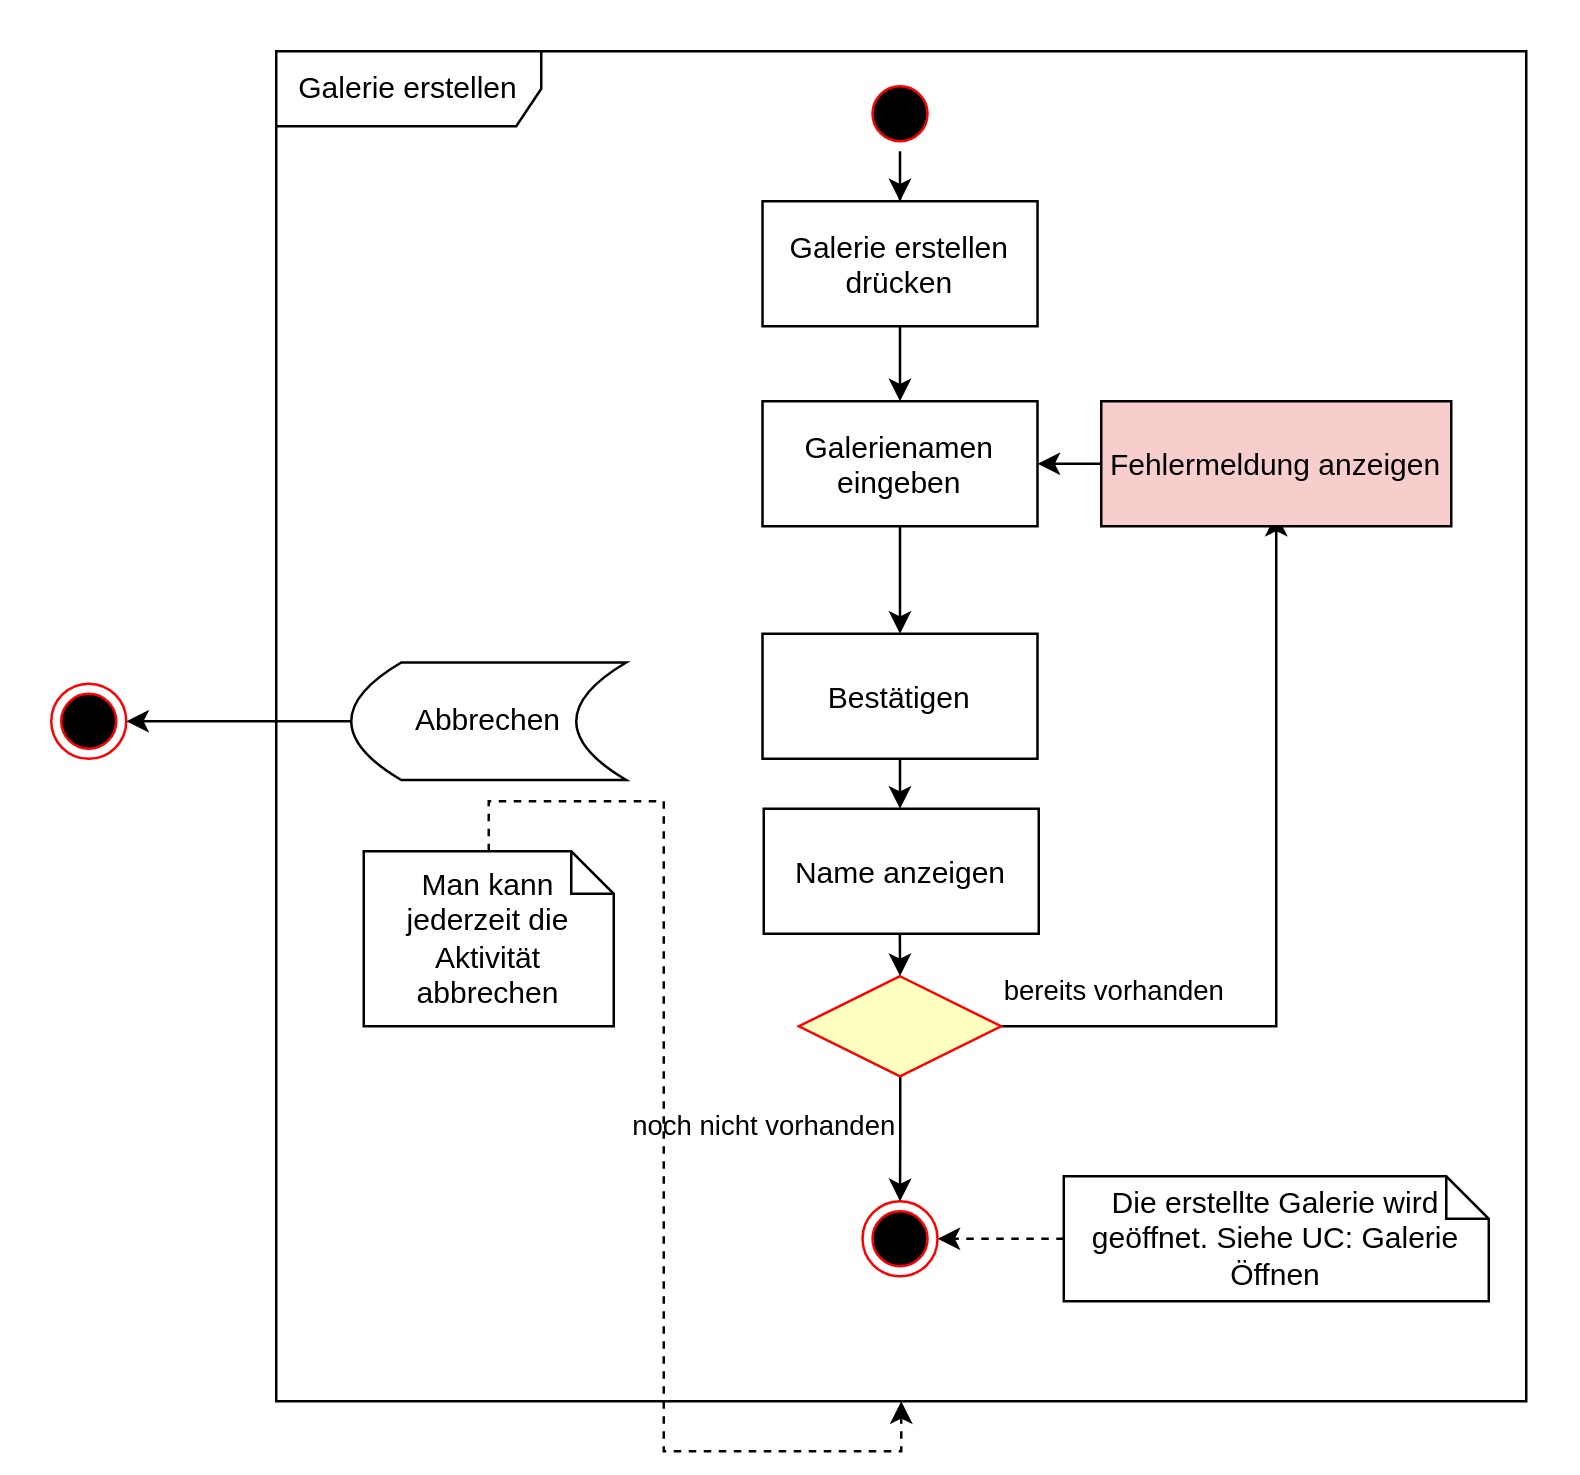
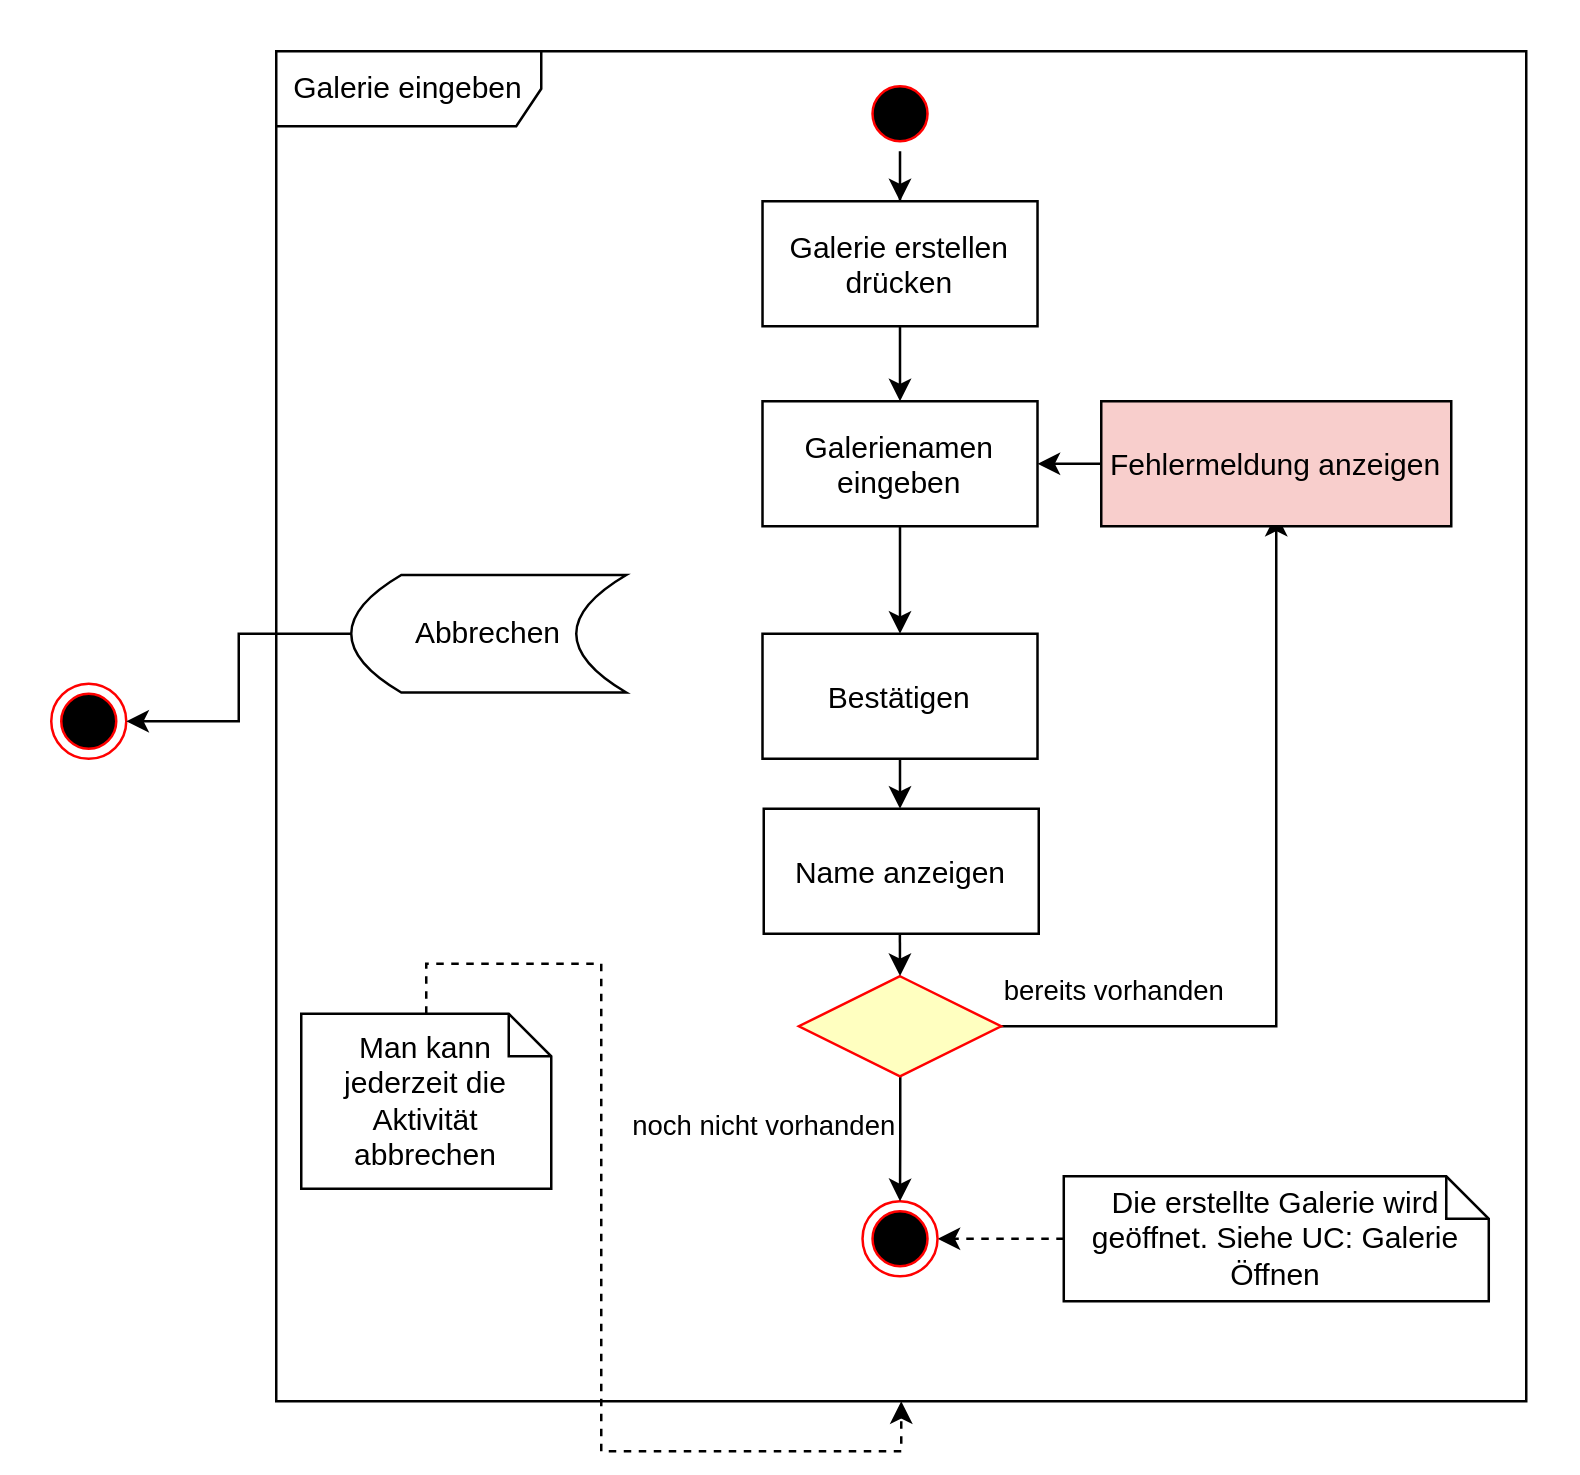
(409, 89) -> (409, 89)
(489, 721) -> (489, 634)
(489, 939) -> (426, 1101)
